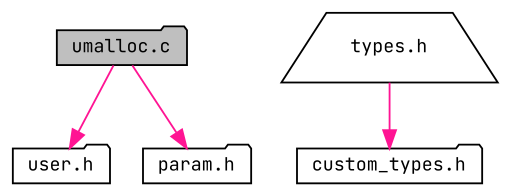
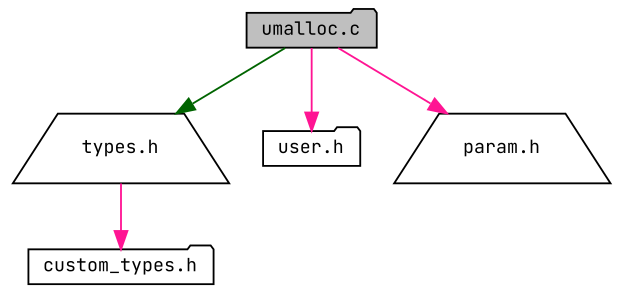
none -> (239, 76)
(197, 166) -> (502, 148)
